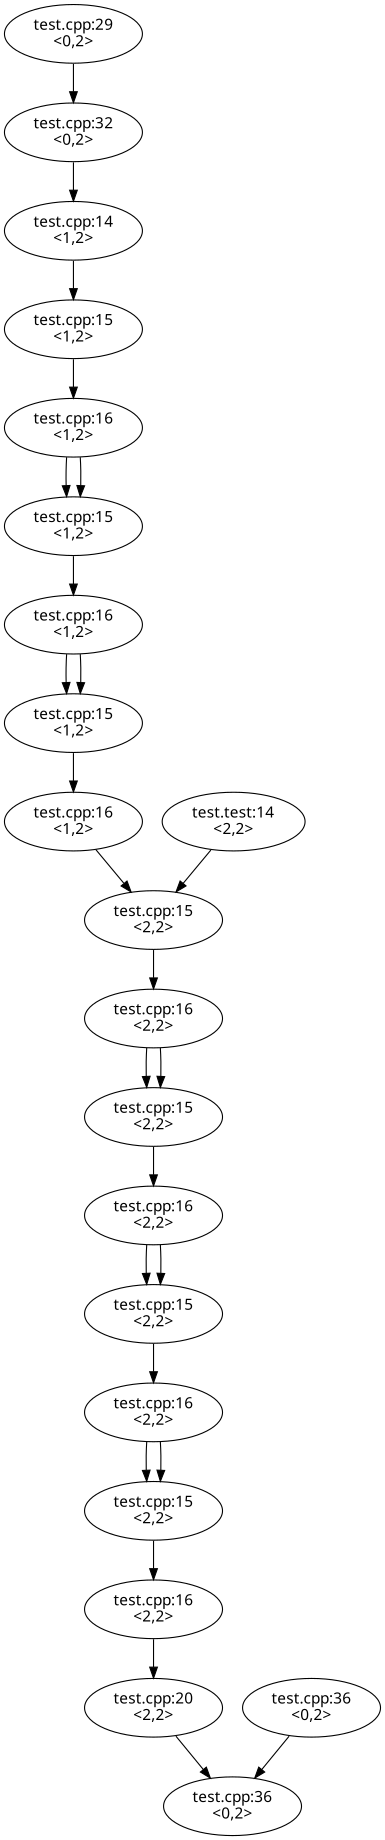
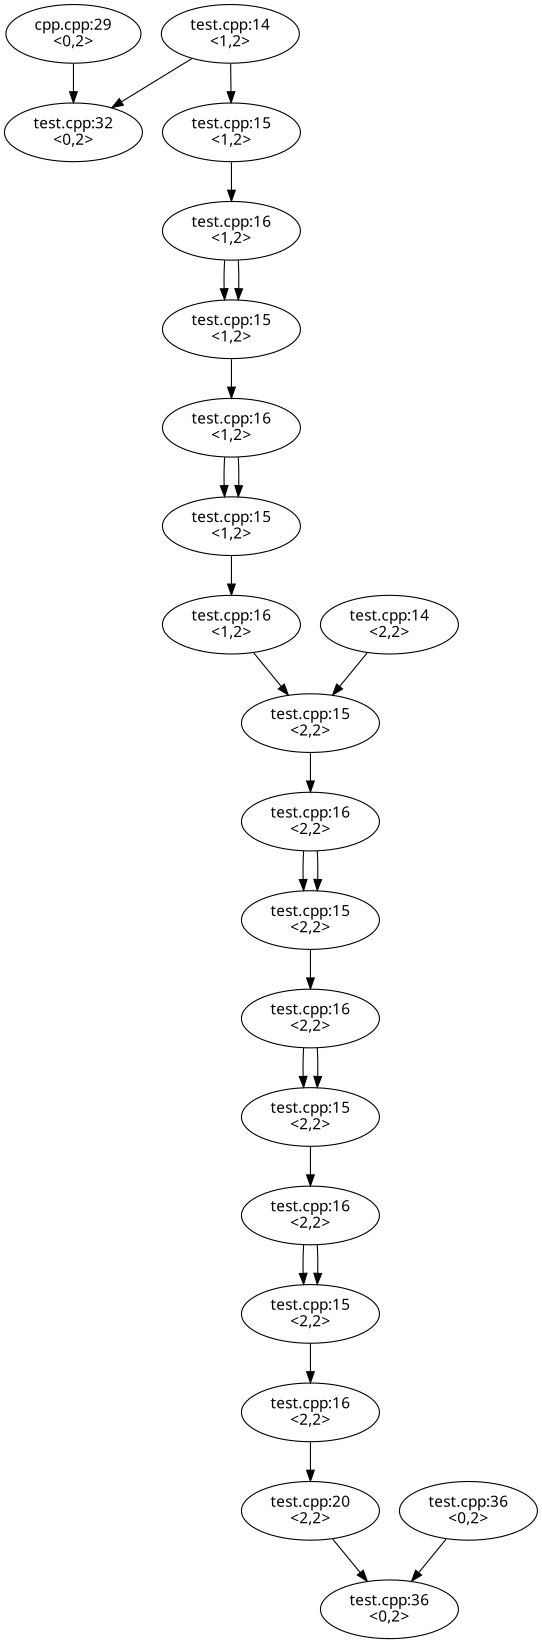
(73, 34) -> (73, 34)
(73, 176) -> (157, 80)
(234, 822) -> (389, 625)
